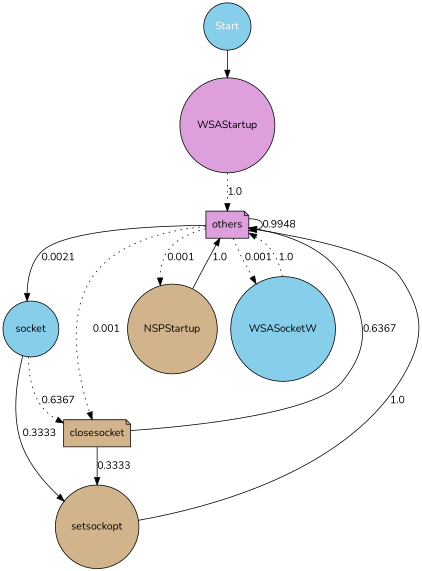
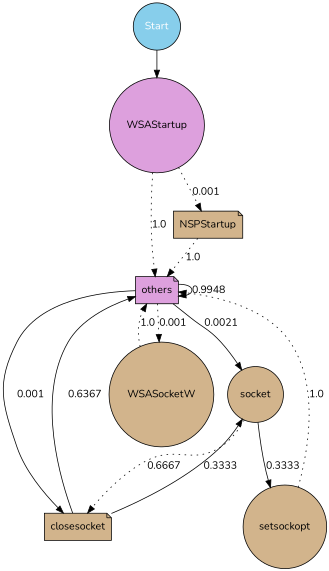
(173, 245) -> (188, 186)
(204, 267) -> (185, 254)
(90, 282) -> (8, 364)
(31, 329) -> (256, 394)
(172, 329) -> (208, 225)
(283, 329) -> (161, 394)
(388, 396) -> (298, 356)
(58, 401) -> (164, 466)
(97, 462) -> (181, 478)
